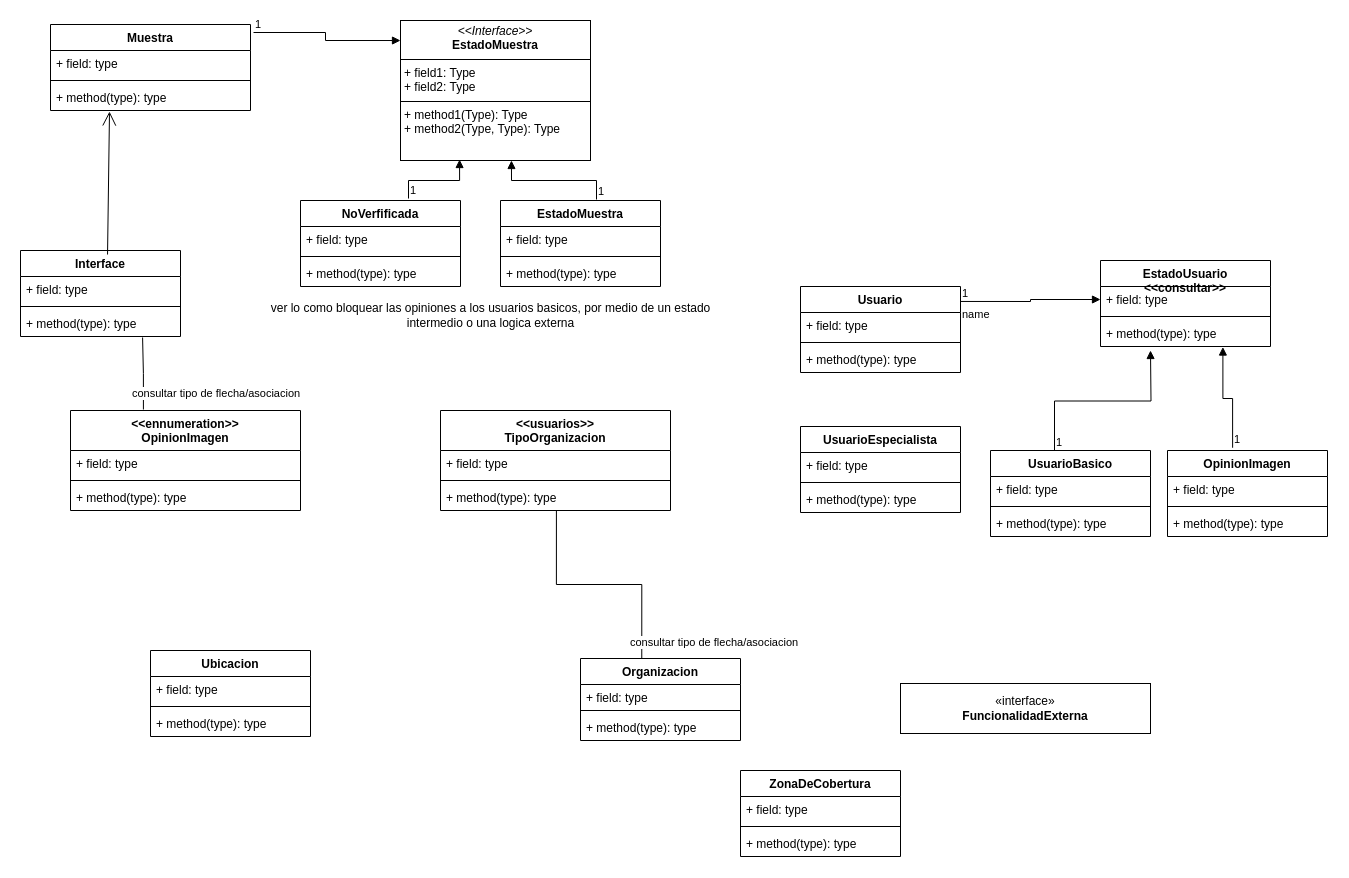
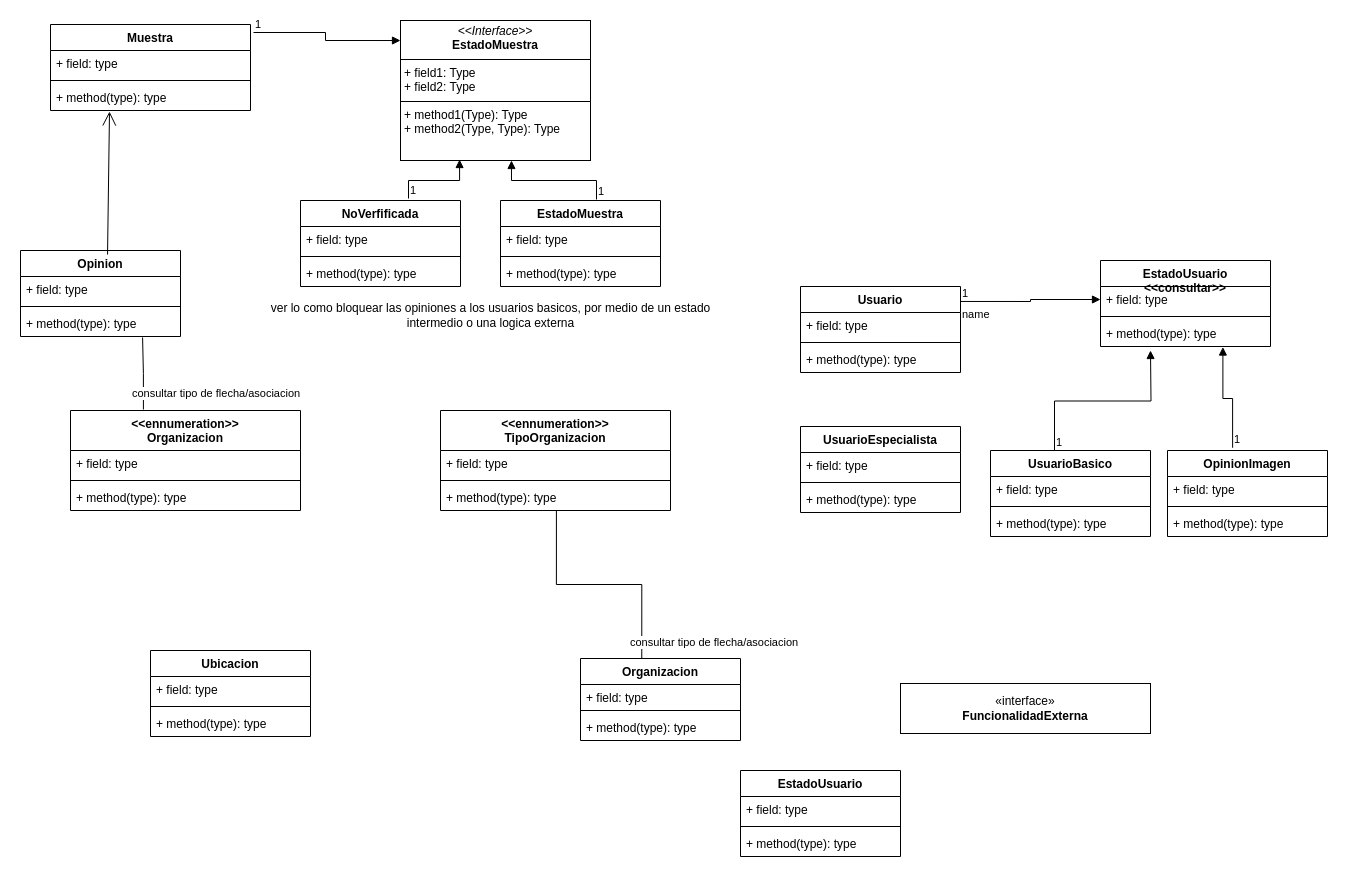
(101, 265) -> (101, 265)
(186, 432) -> (186, 432)
(556, 432) -> (556, 432)
(821, 785) -> (821, 785)
